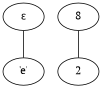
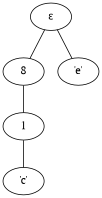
none -> (37, 44)
(78, 72) -> (24, 126)
none -> (24, 181)
